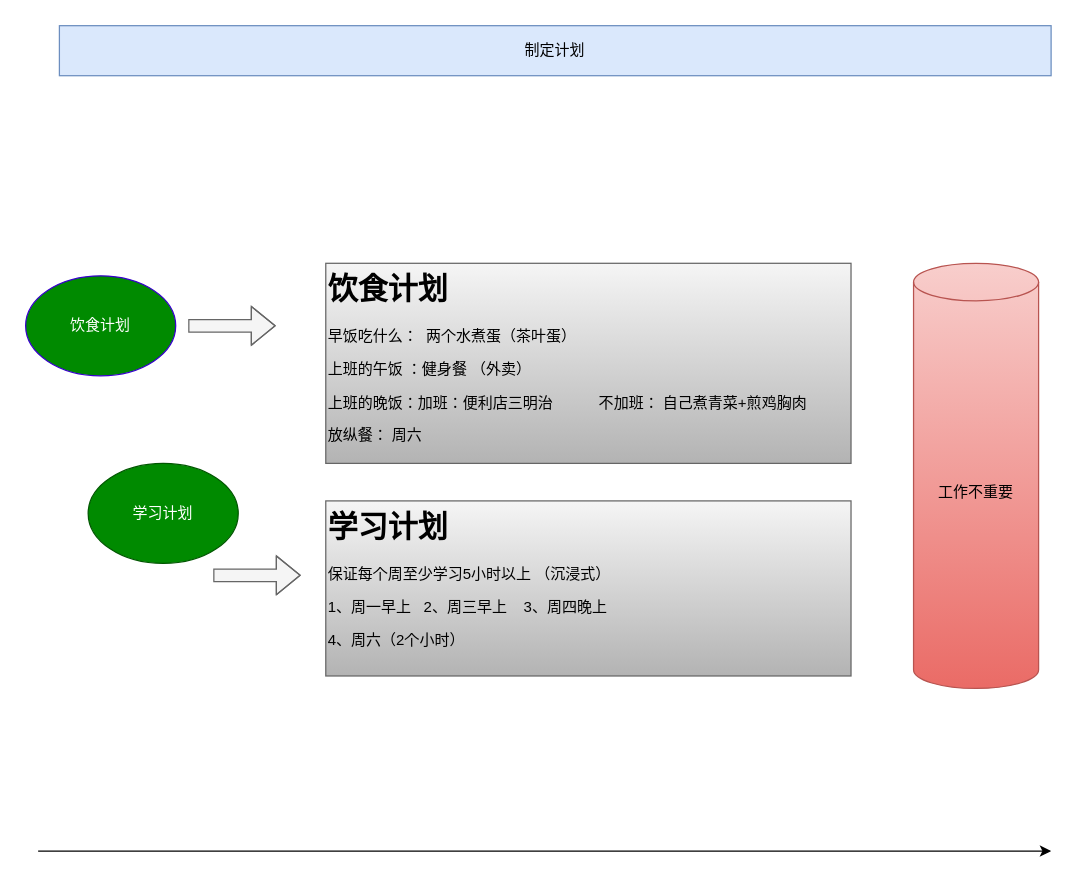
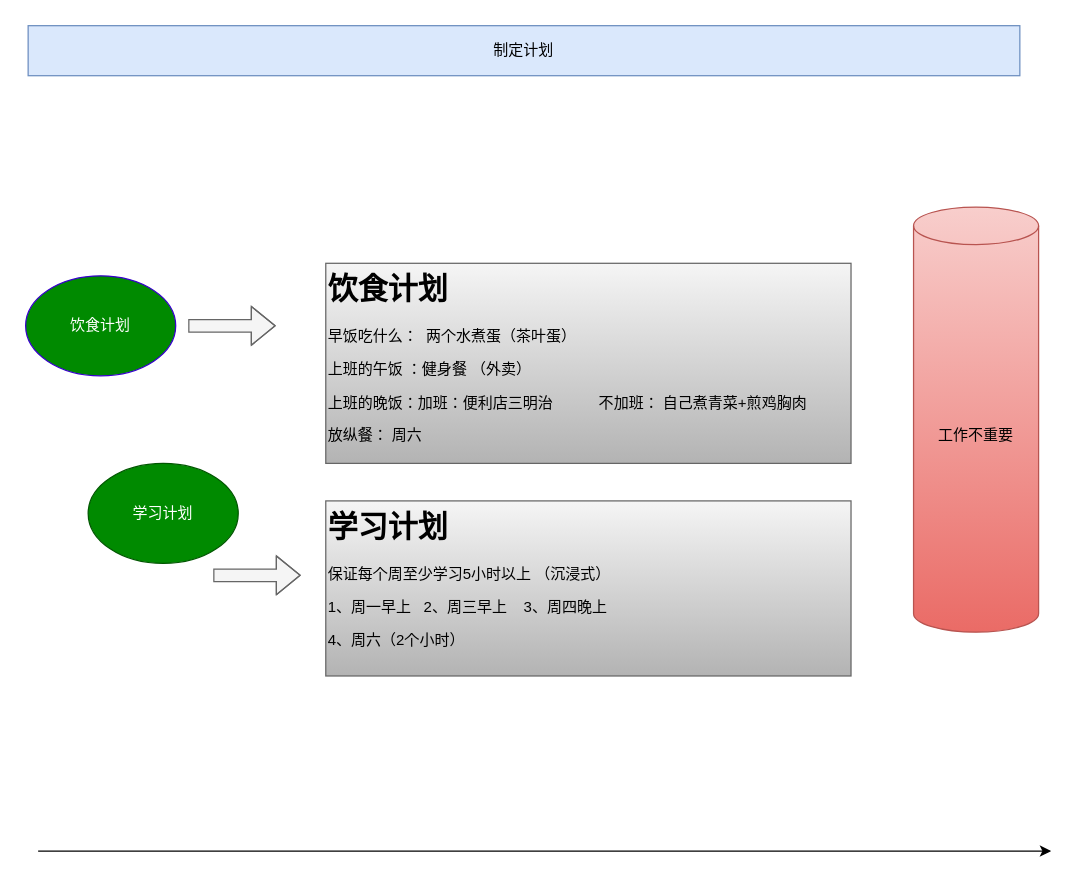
(555, 51) -> (524, 51)
(976, 476) -> (976, 419)
